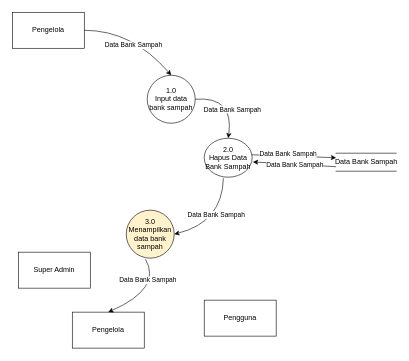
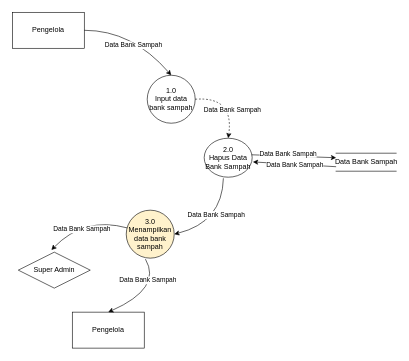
(206, 99) -> (206, 99)
none -> (87, 227)
(54, 270) -> (54, 270)
(240, 318) -> none
